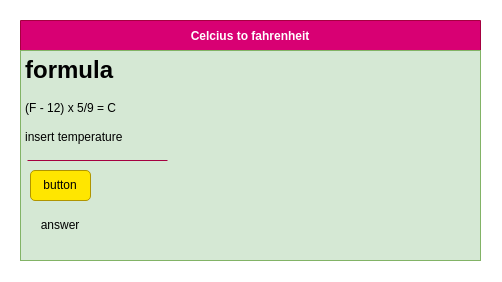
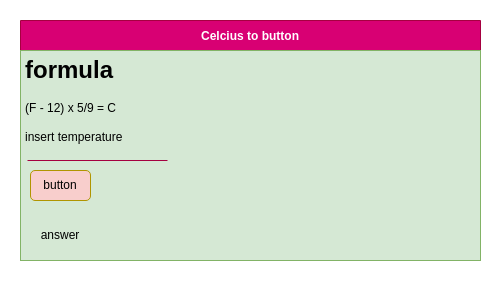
(250, 36) -> (250, 36)
(61, 186) -> (61, 186)
(61, 226) -> (61, 236)
